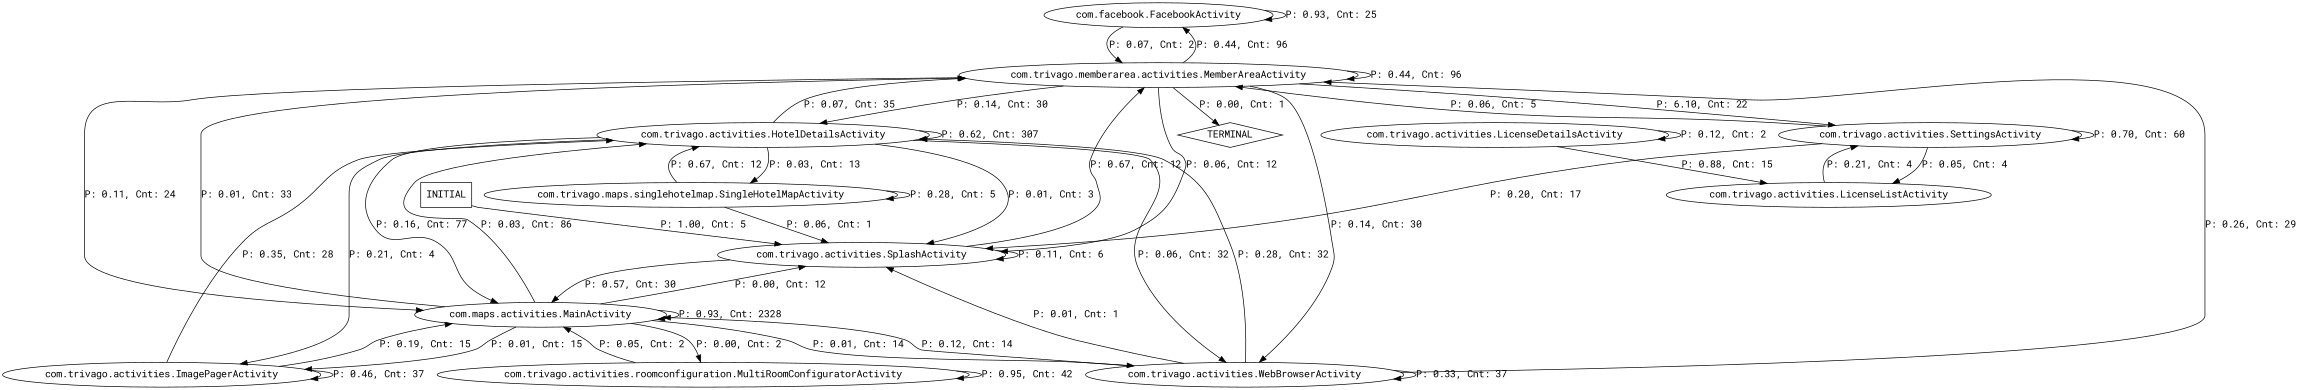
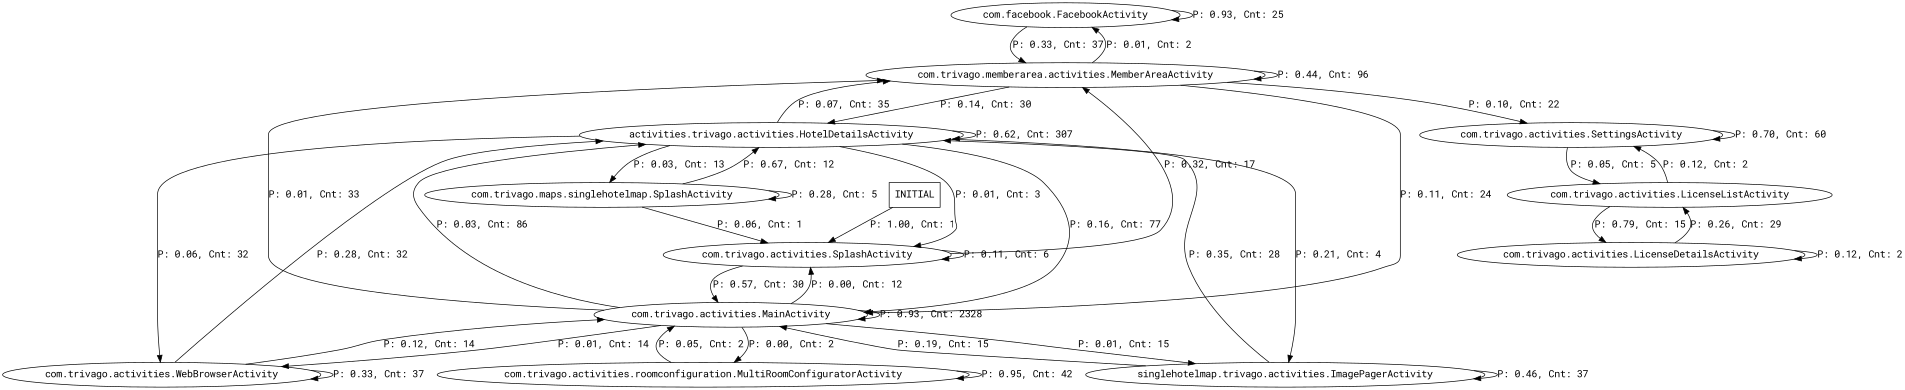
(1152, 45) -> (1058, 45)
(1242, 45) -> (1149, 45)
(1702, 105) -> (1514, 105)
(1533, 115) -> none
(763, 135) -> (771, 135)
(1230, 135) -> none
(1136, 165) -> (1210, 165)
(1727, 165) -> (1736, 225)
(1869, 165) -> (1705, 165)
(1965, 165) -> (1613, 165)
(2205, 181) -> none
(691, 195) -> (602, 195)
(1408, 199) -> none
(1326, 208) -> none
(1153, 219) -> none
none -> (1594, 220)
(703, 225) -> (913, 225)
(541, 315) -> (731, 315)
(1035, 328) -> none
(162, 375) -> (1285, 375)
